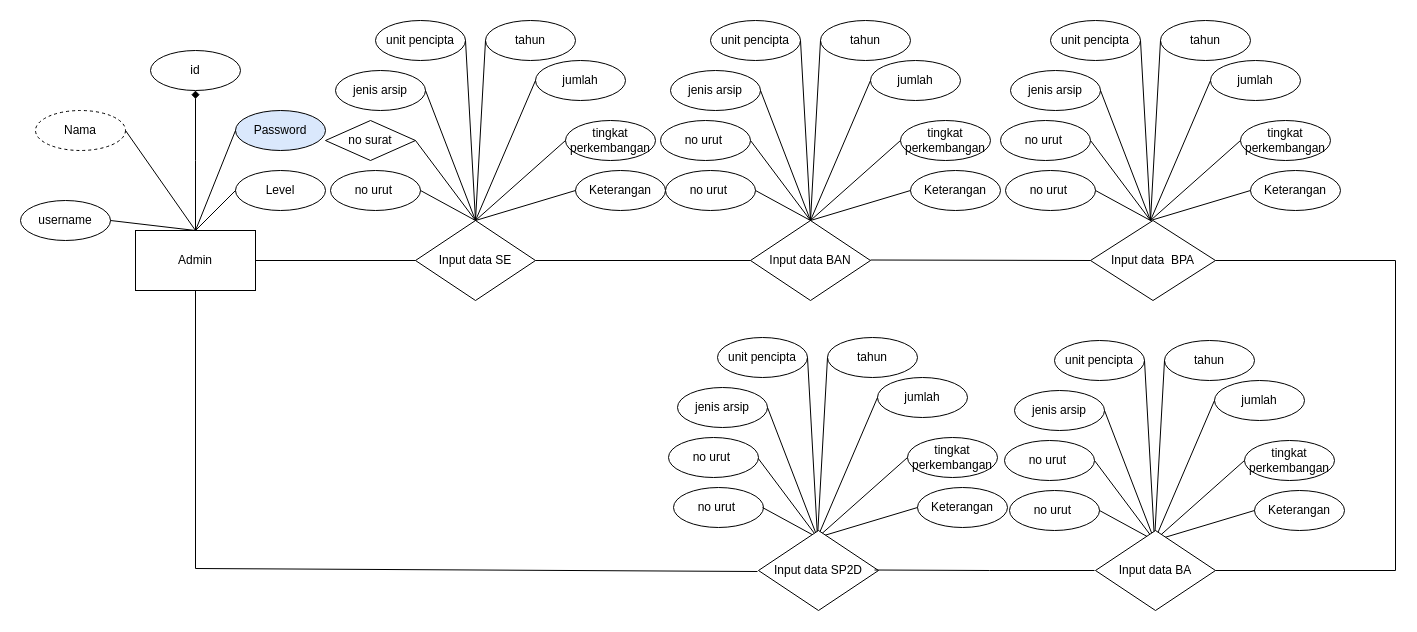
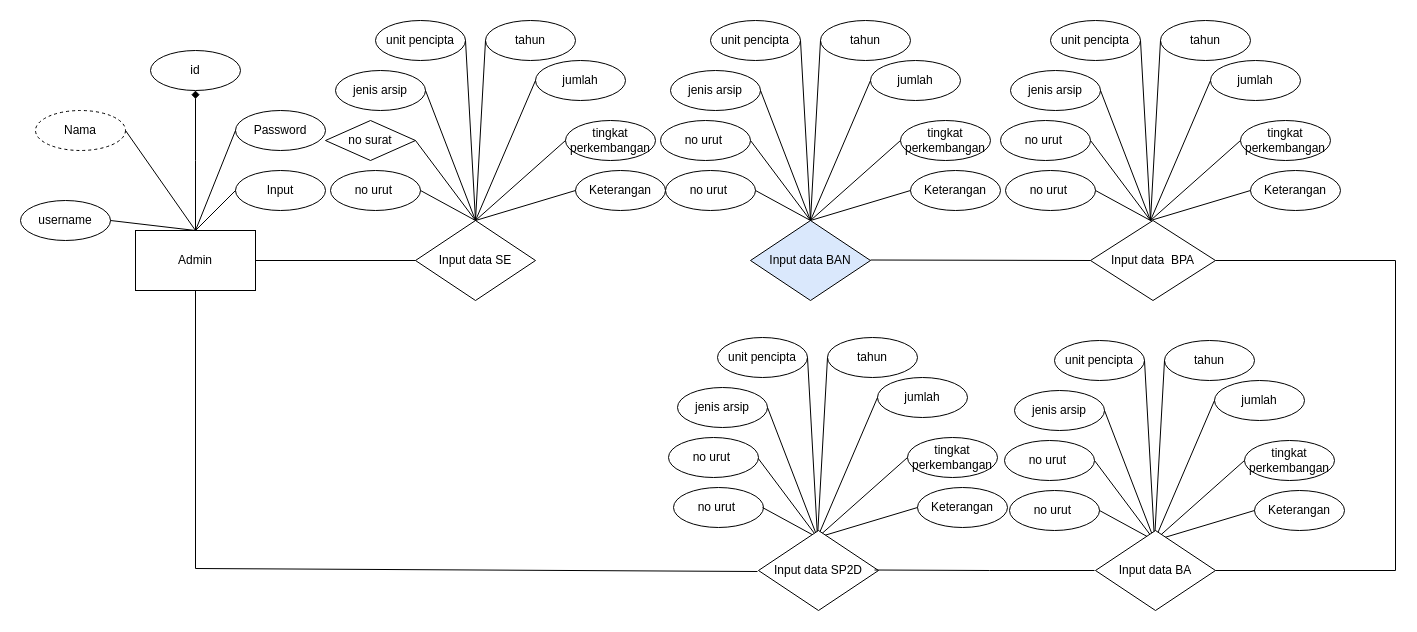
(281, 131) -> (281, 131)
(281, 191) -> (281, 191)
(643, 261) -> none
(811, 261) -> (811, 261)
